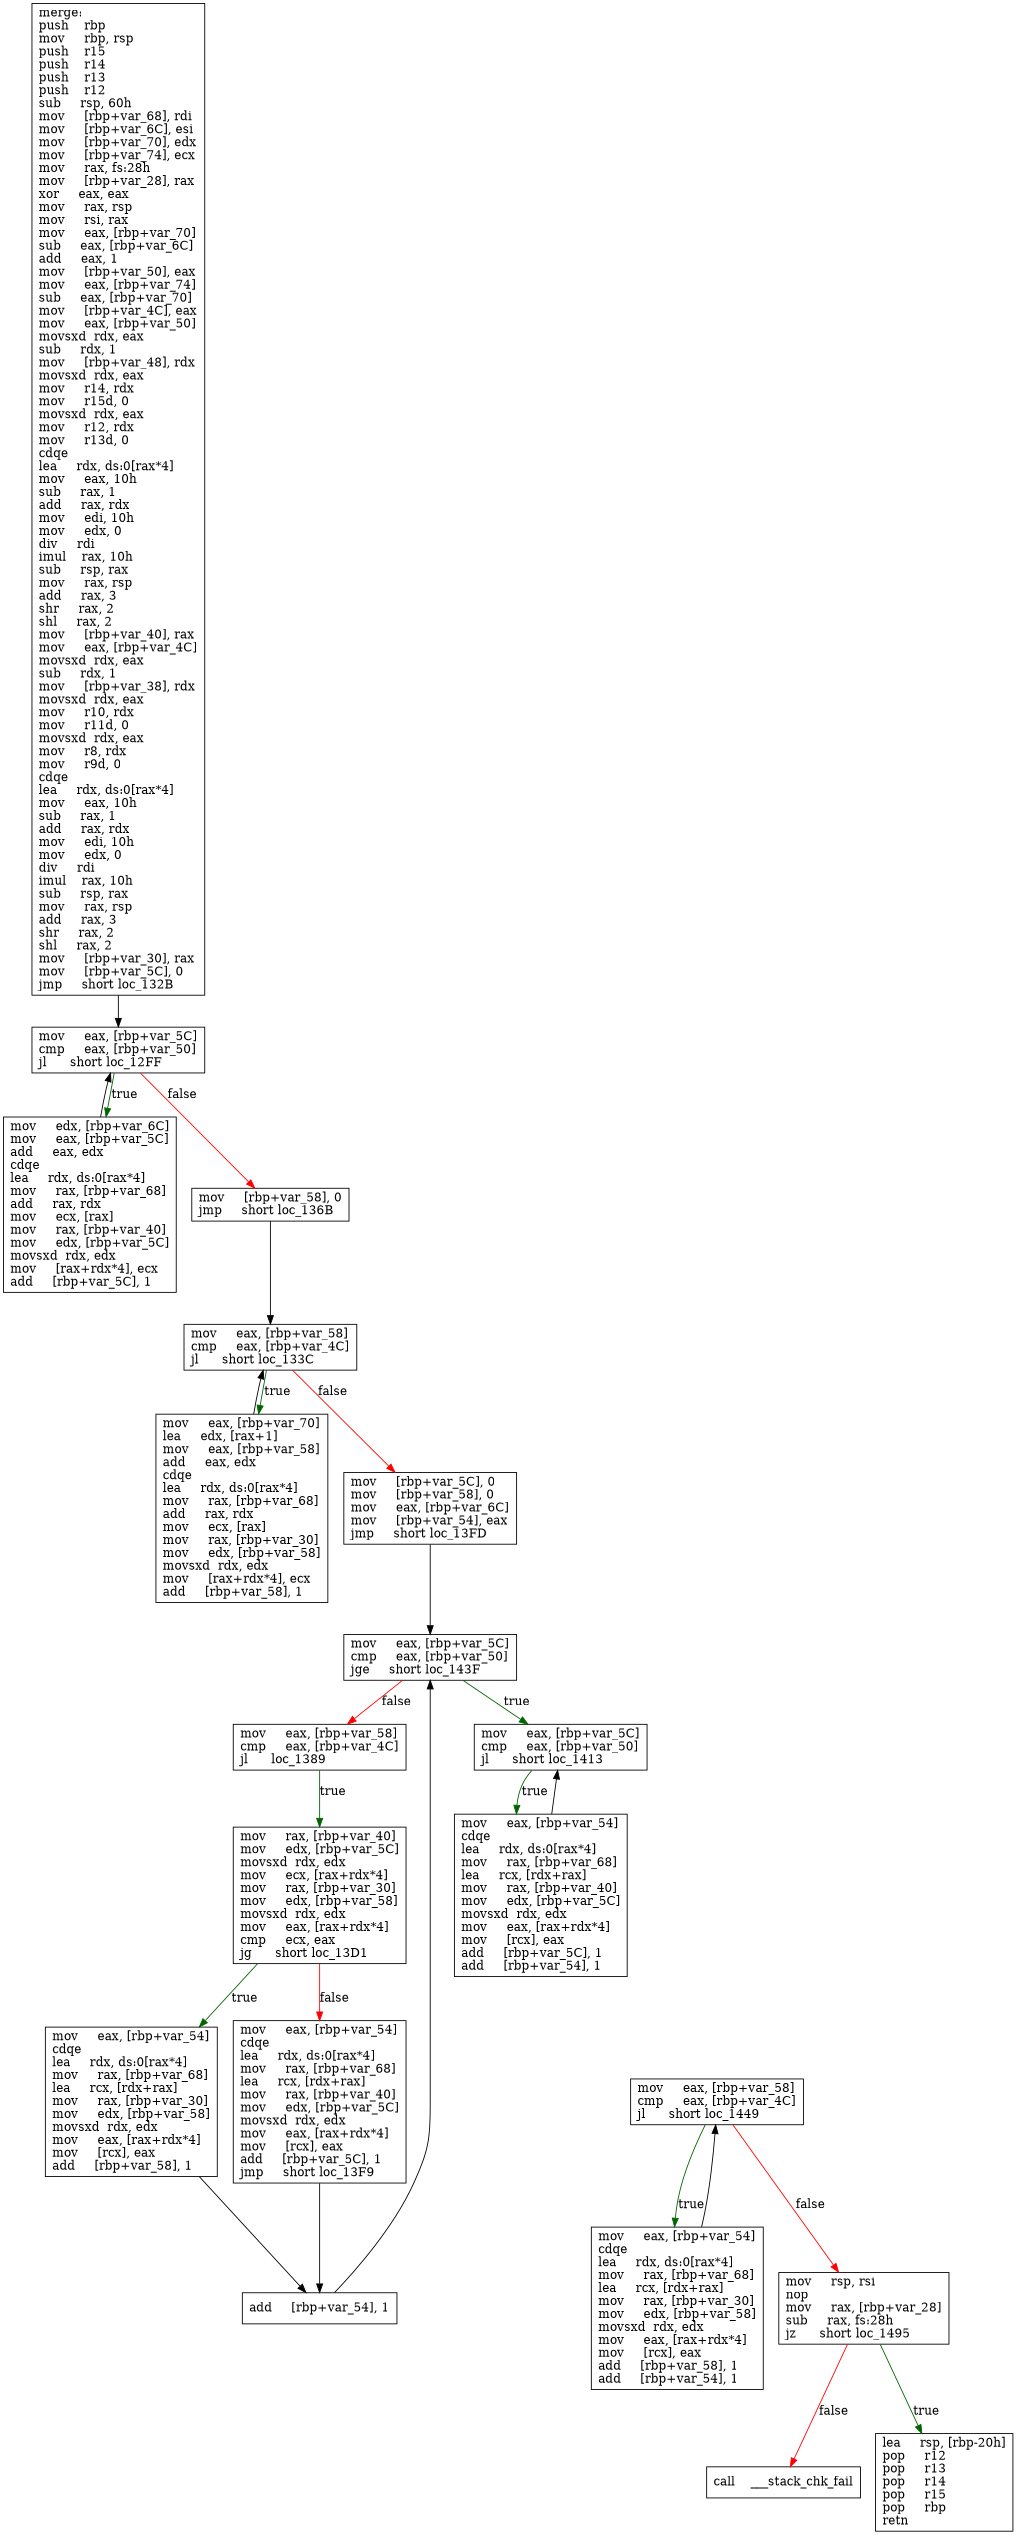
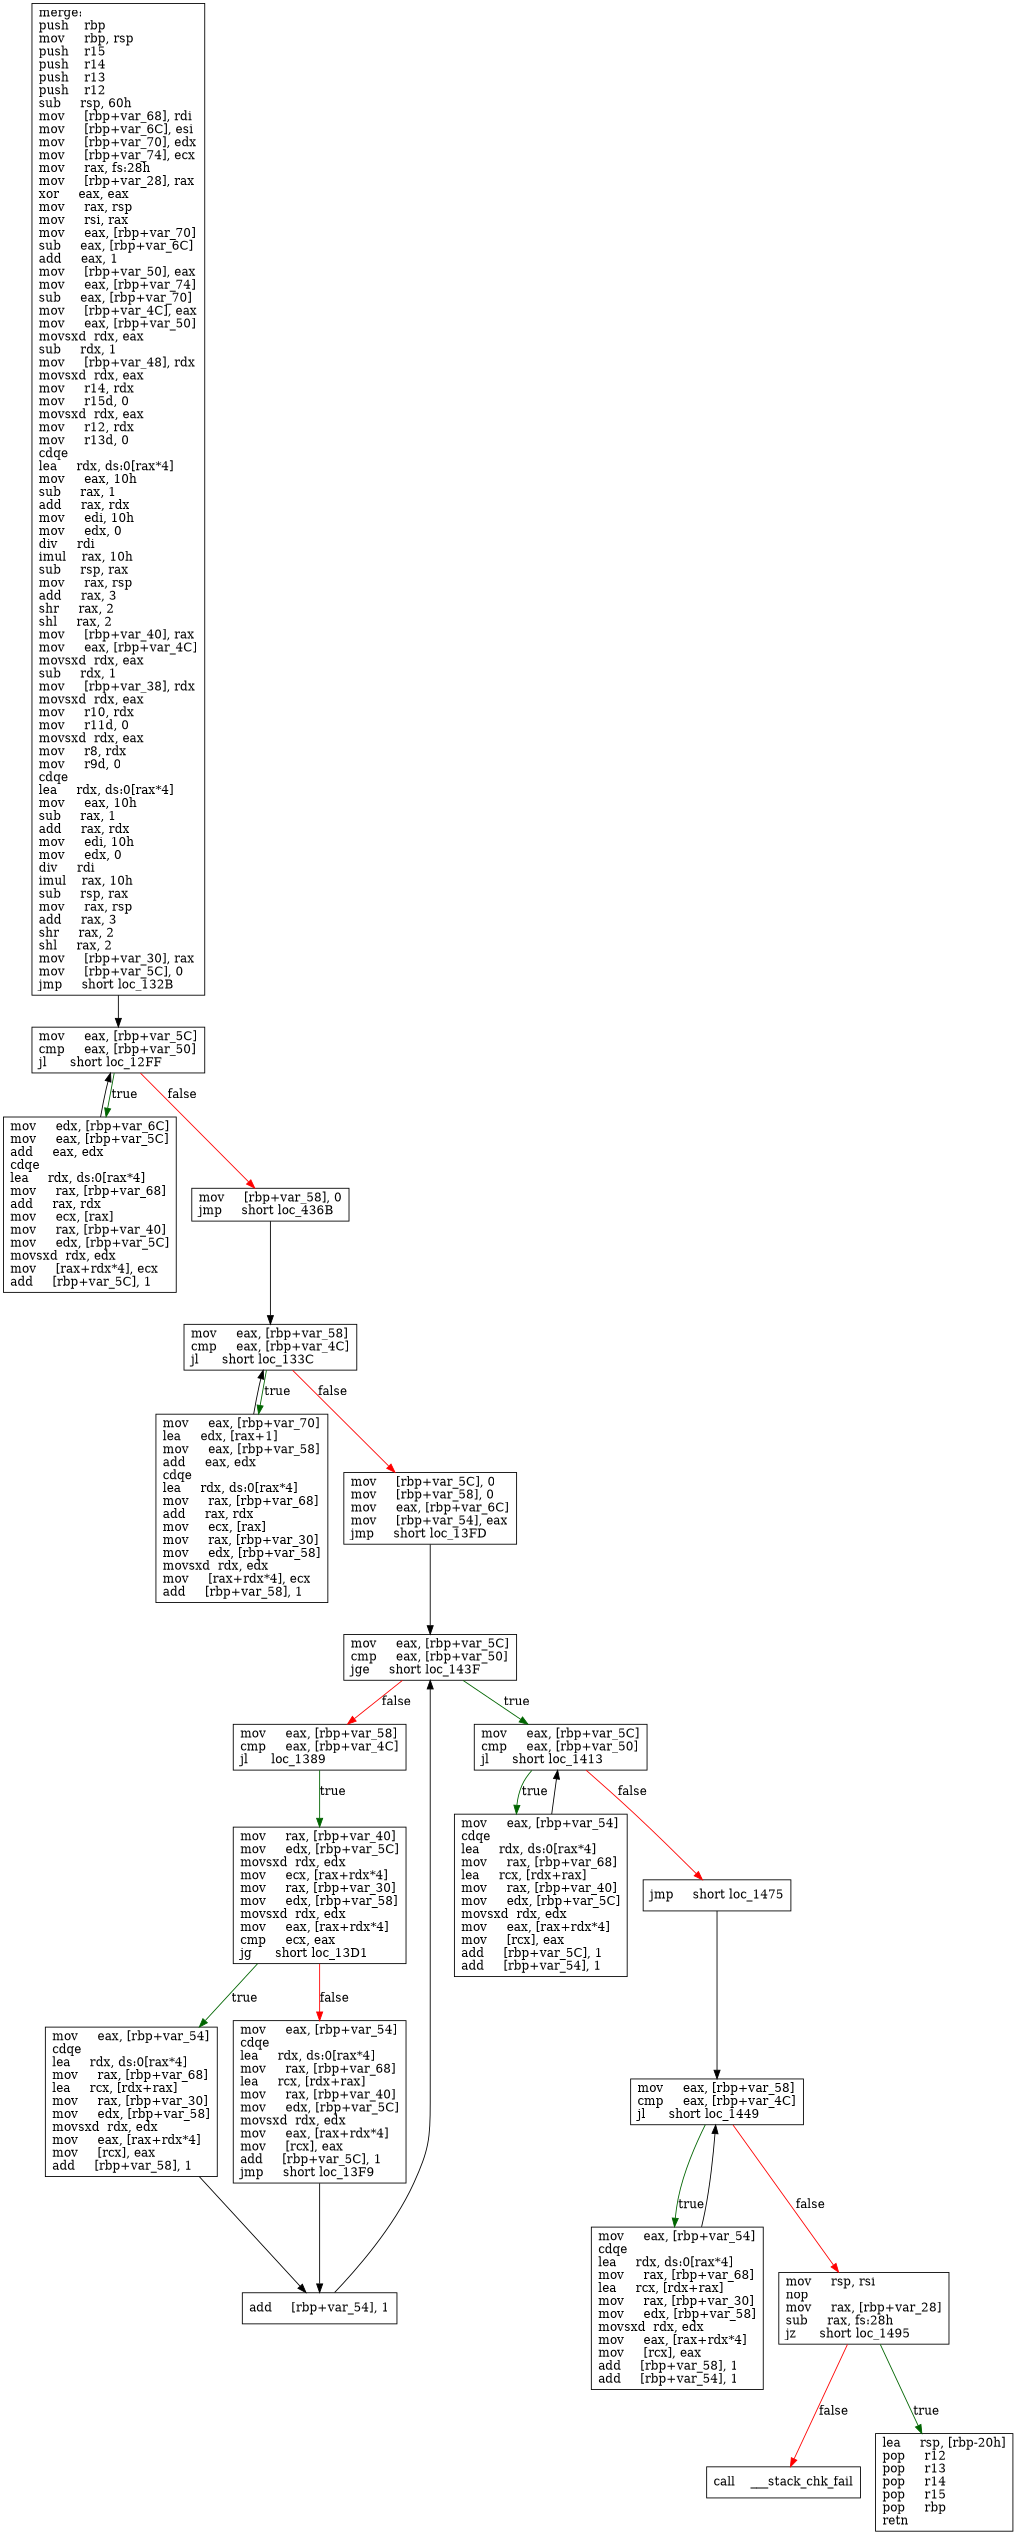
(270, 1205) -> (270, 1205)
none -> (717, 1895)
